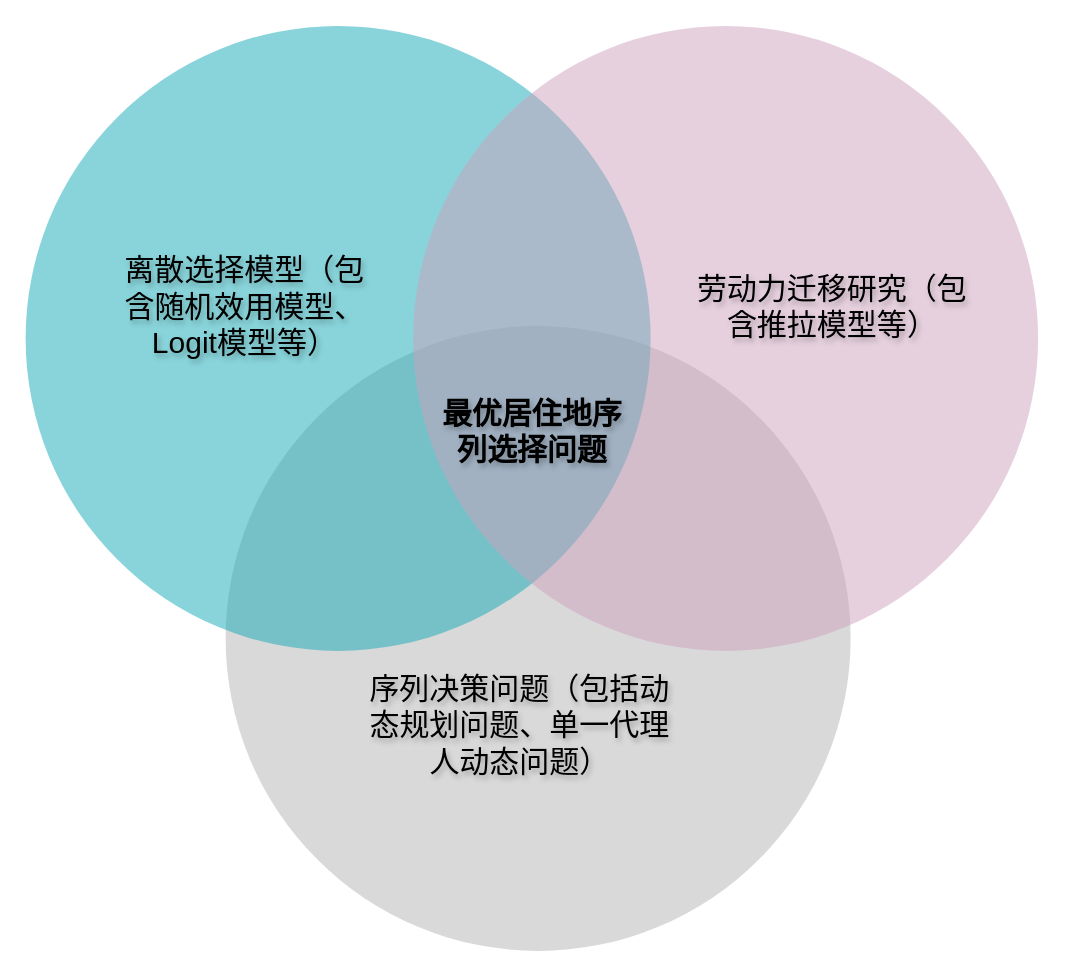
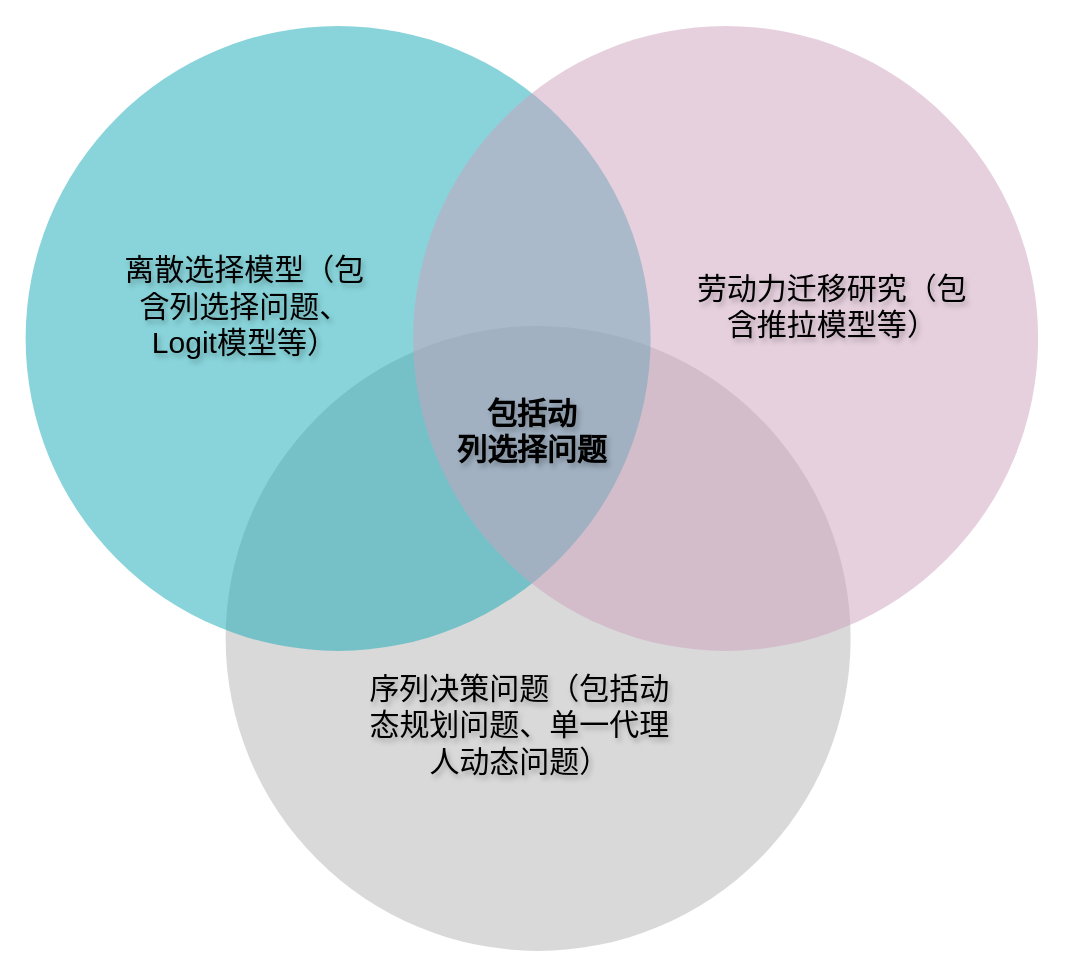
(245, 307) -> (245, 307)
(533, 433) -> (533, 433)
